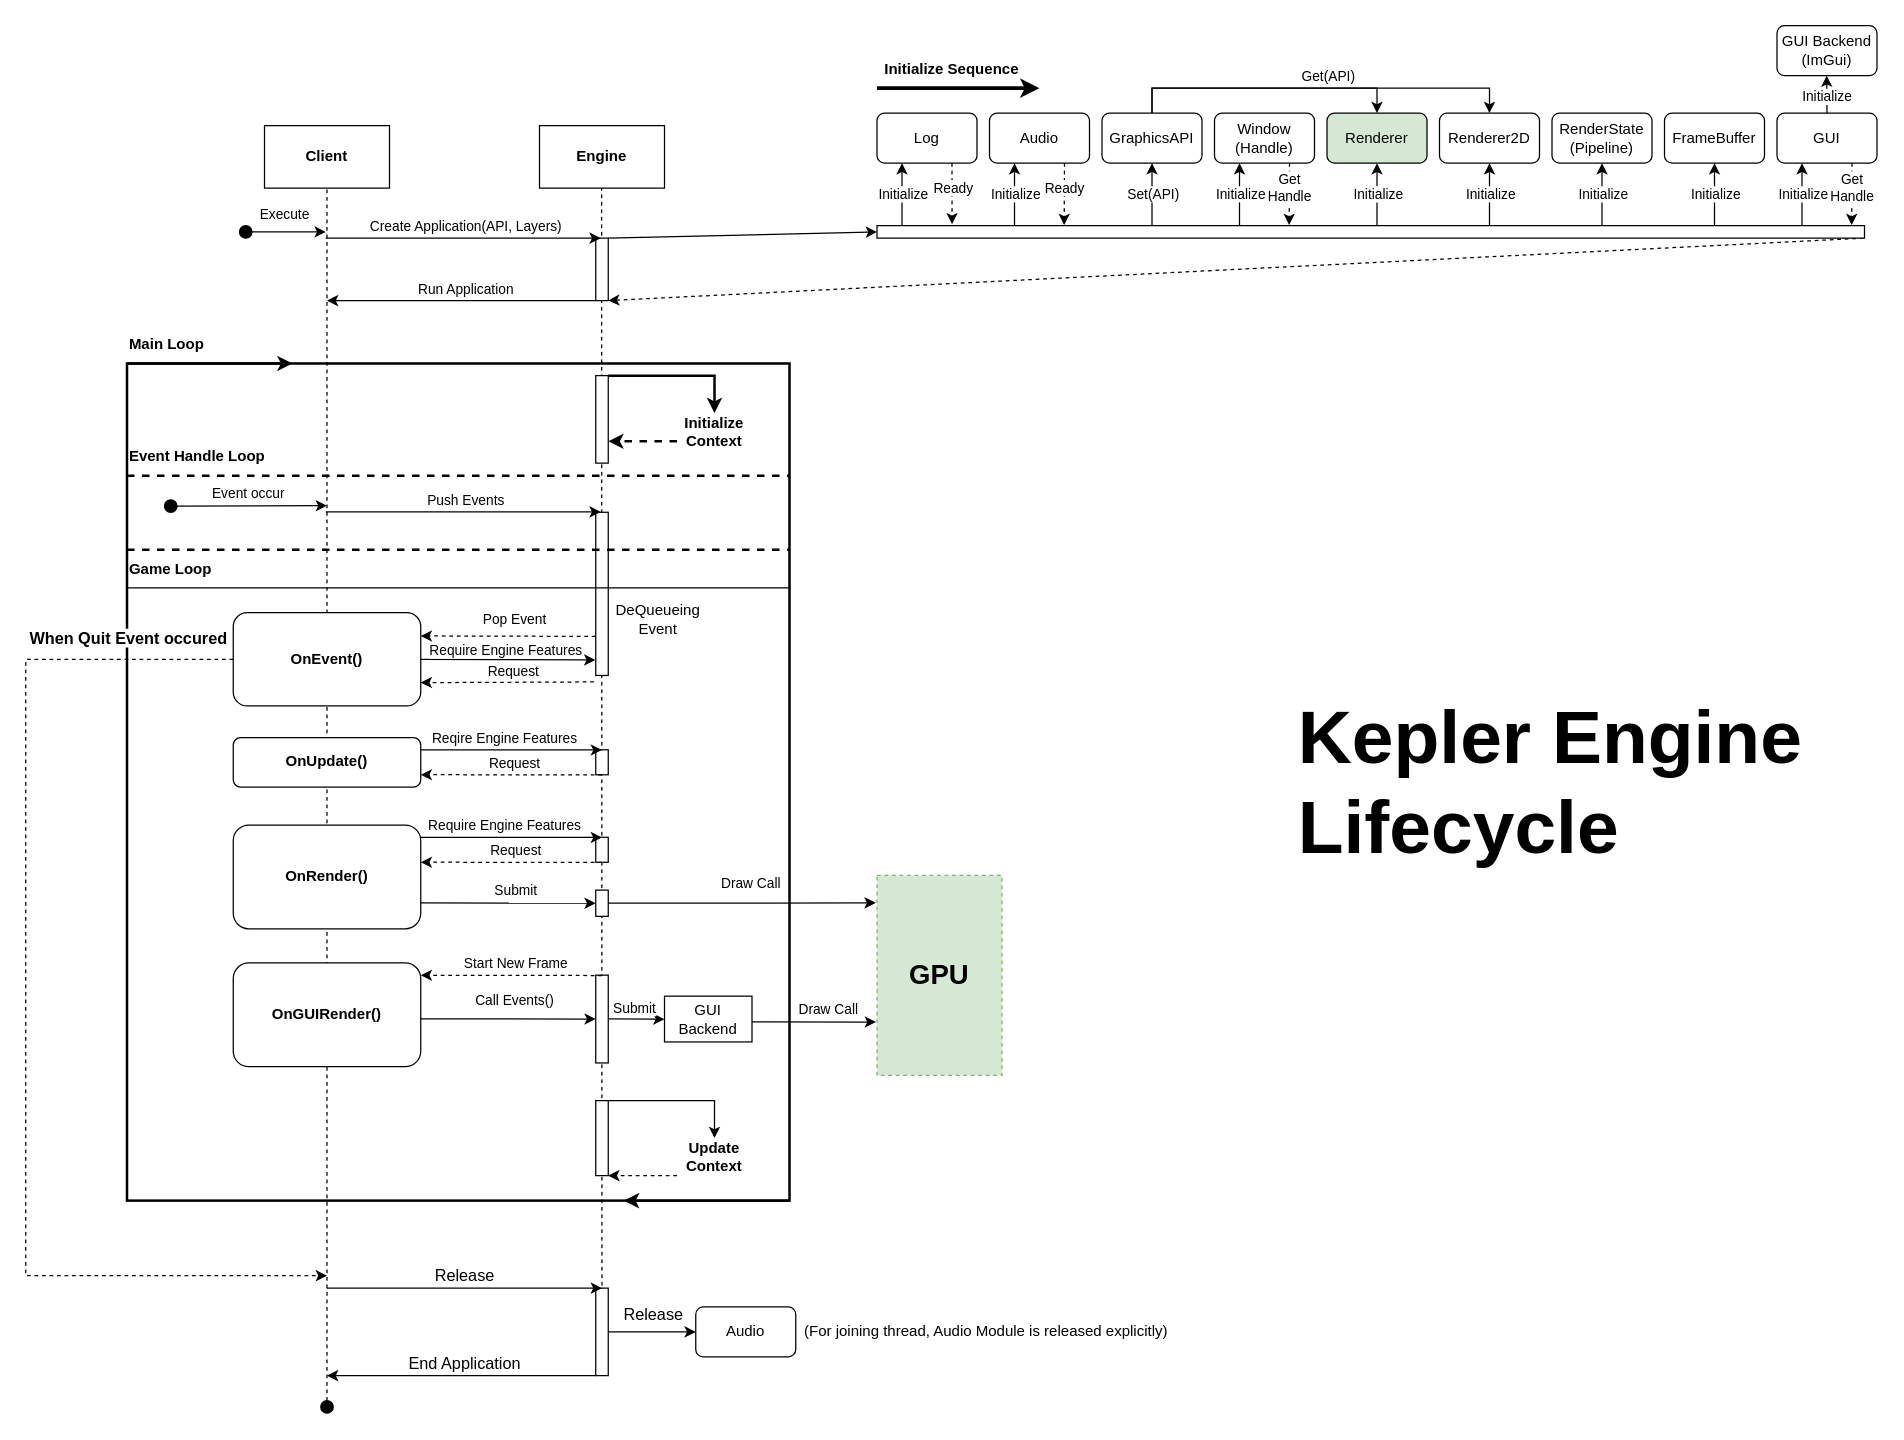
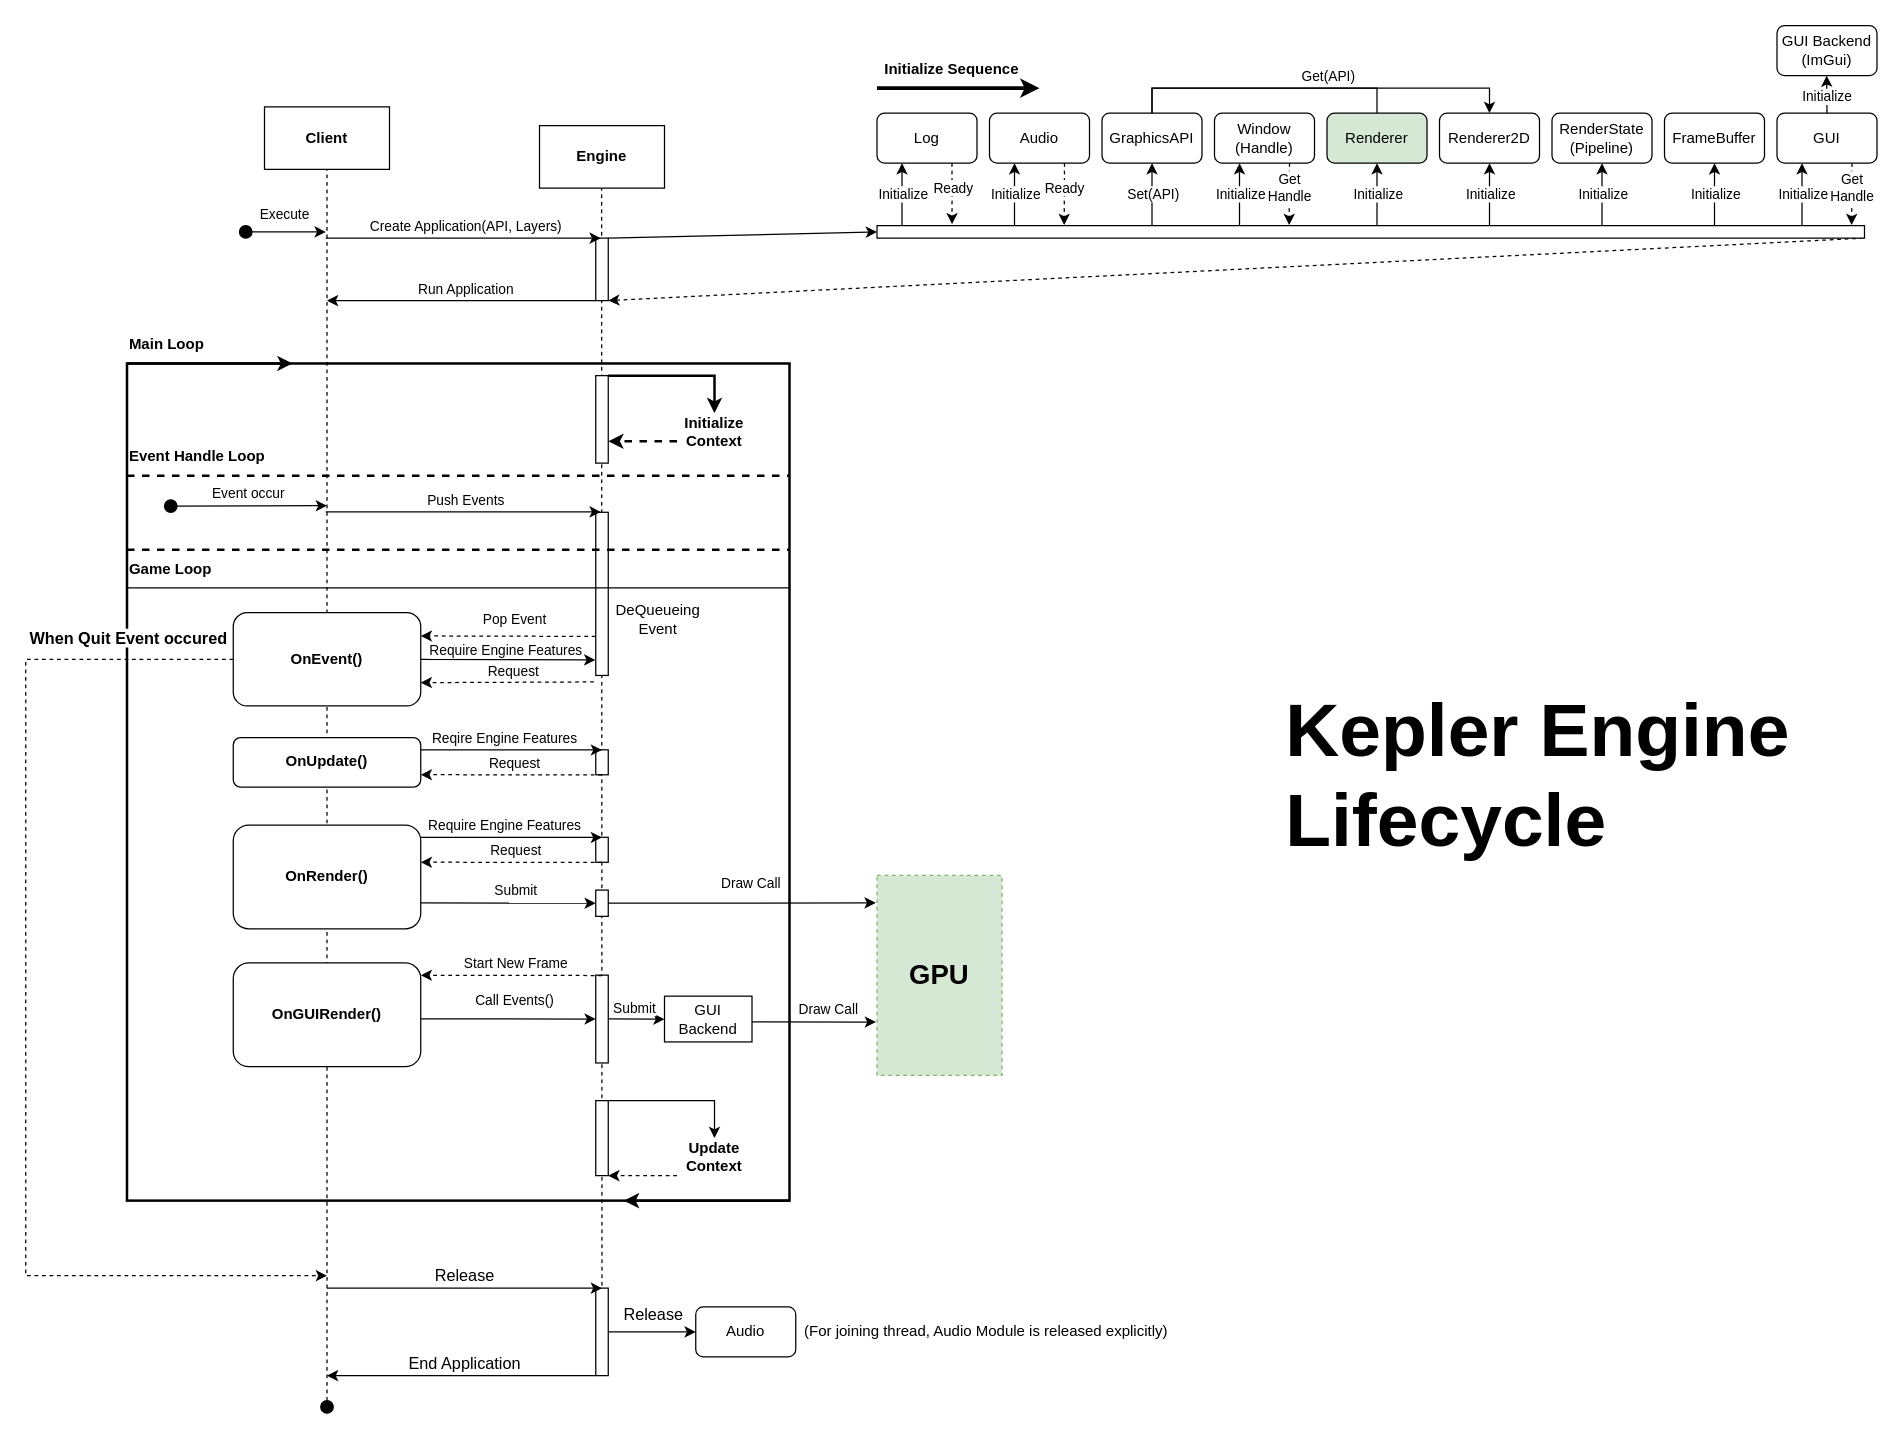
(1377, 103) -> (1377, 106)
(327, 157) -> (327, 138)
(1580, 782) -> (1568, 776)
